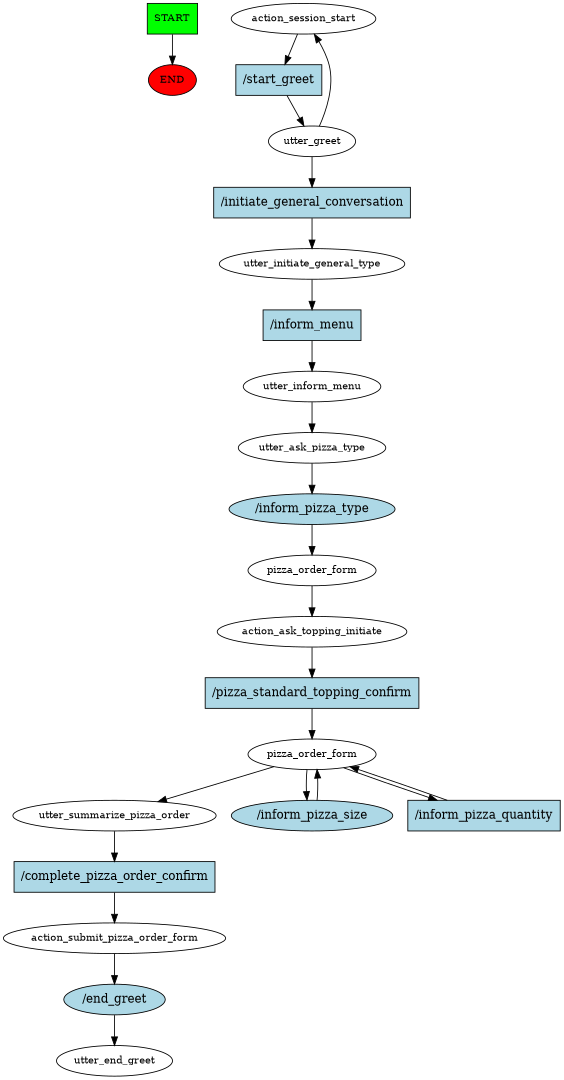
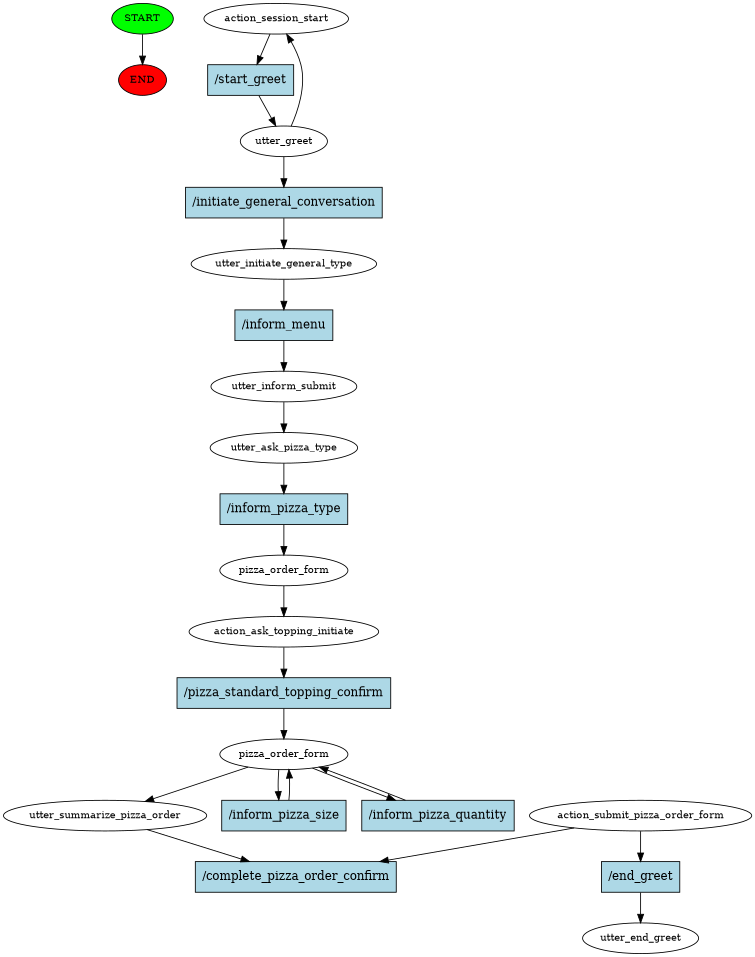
(172, 19) -> (143, 19)
(312, 387) -> (284, 387)
(312, 509) -> (284, 509)
(312, 816) -> (284, 816)
(115, 903) -> (481, 844)
(115, 1000) -> (641, 877)
